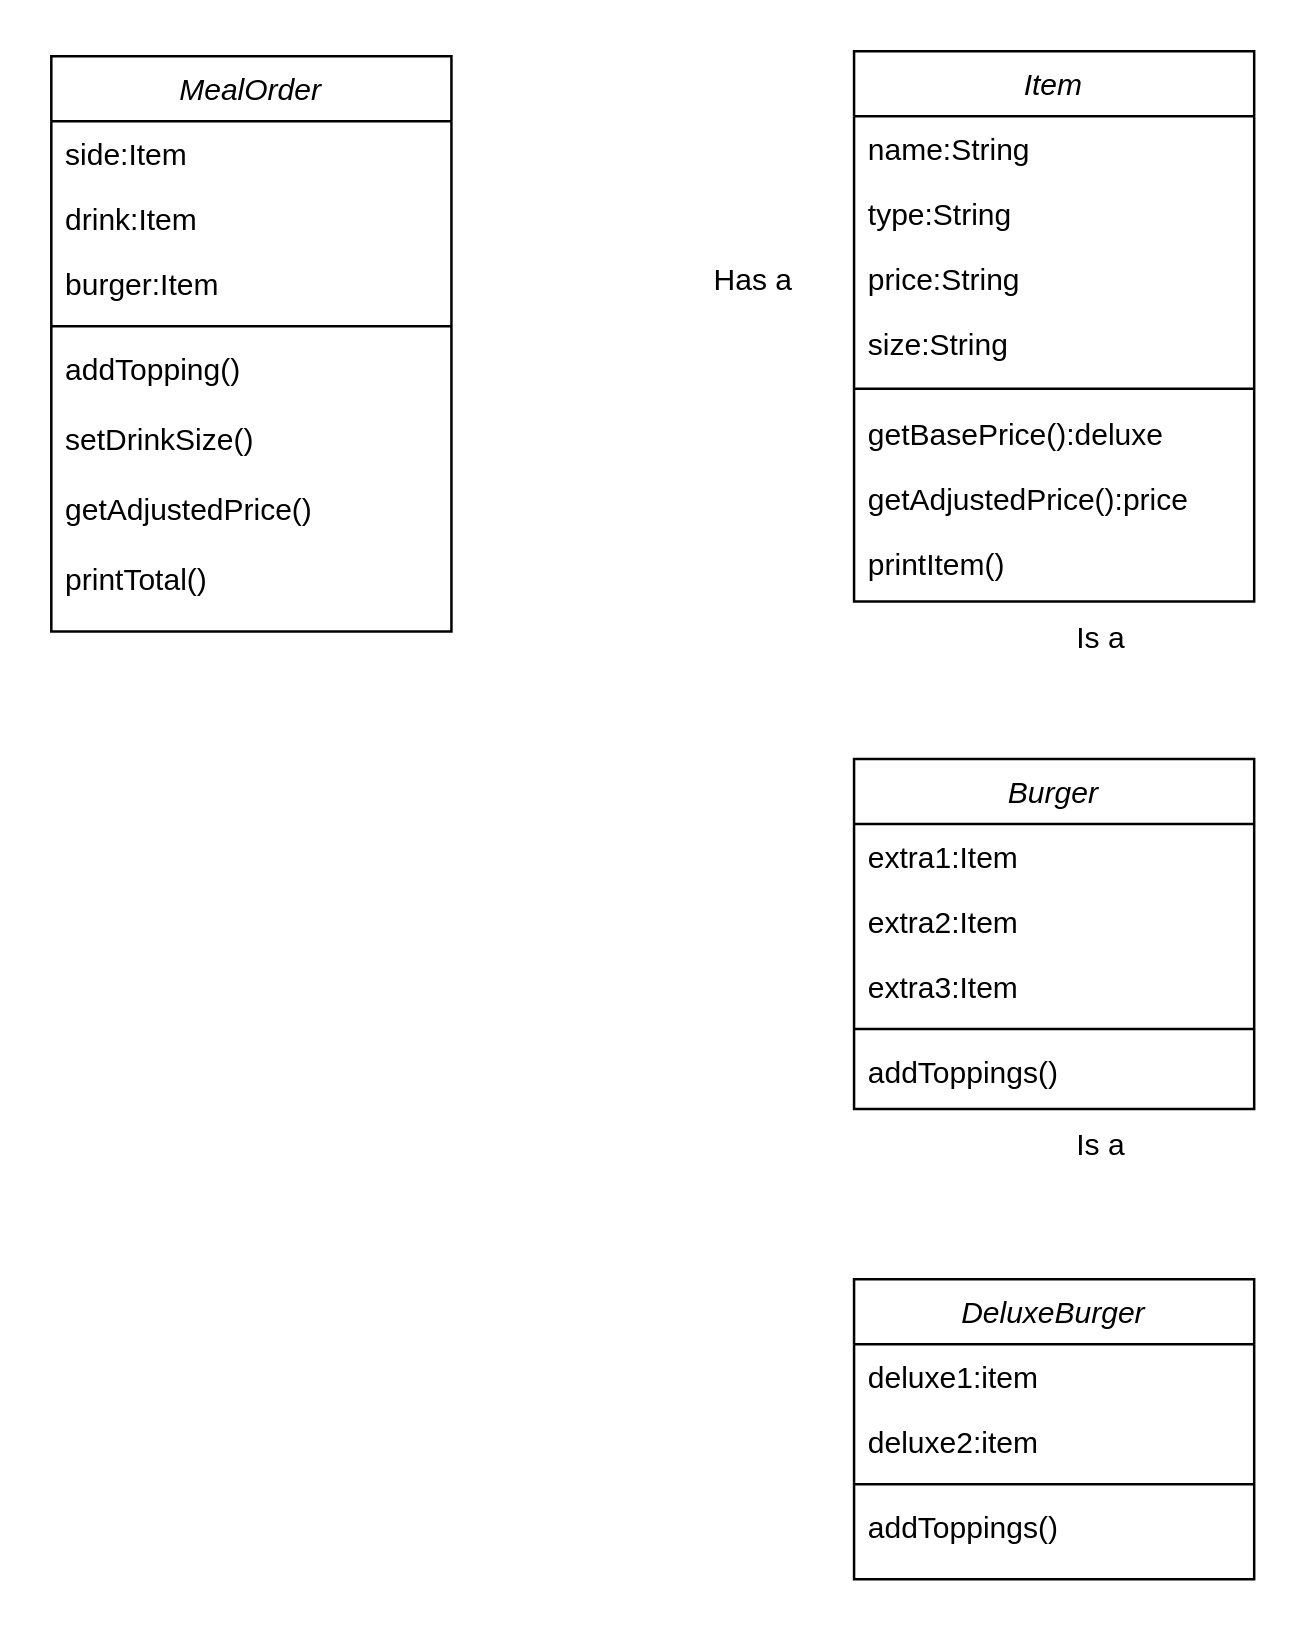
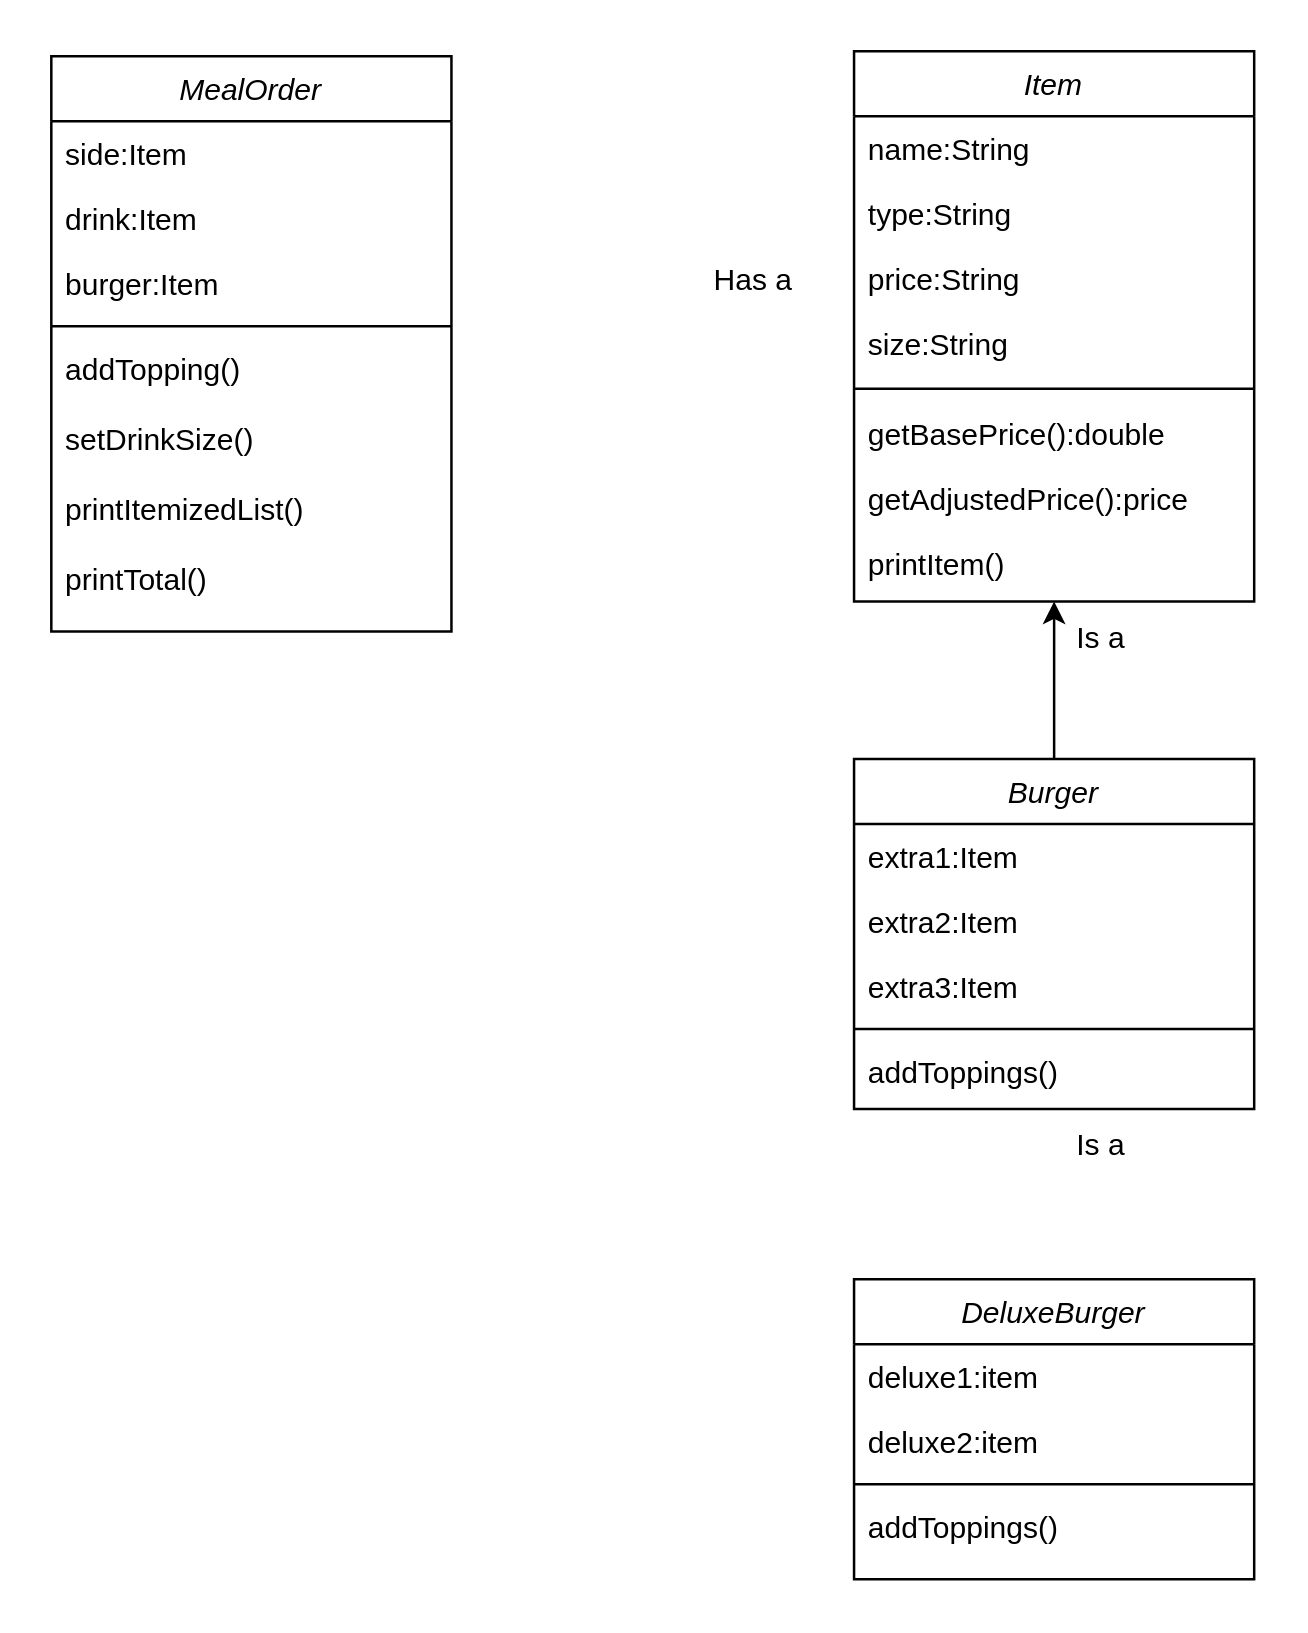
(1032, 435) -> (1032, 435)
(212, 510) -> (213, 510)
none -> (1054, 688)
